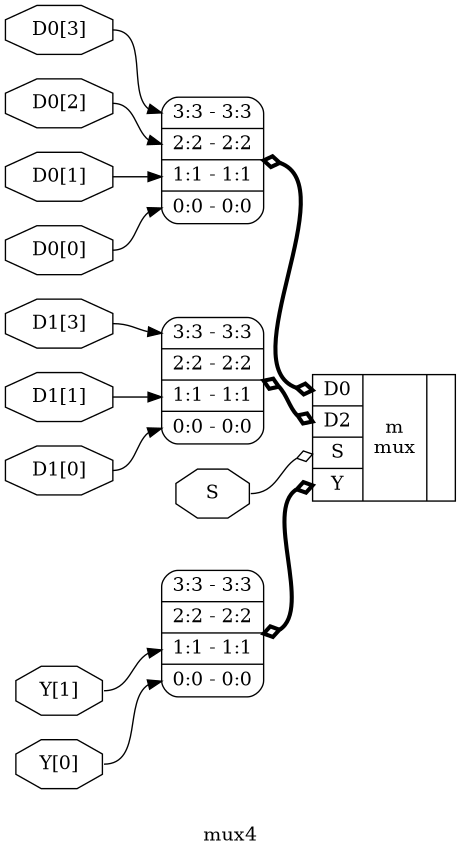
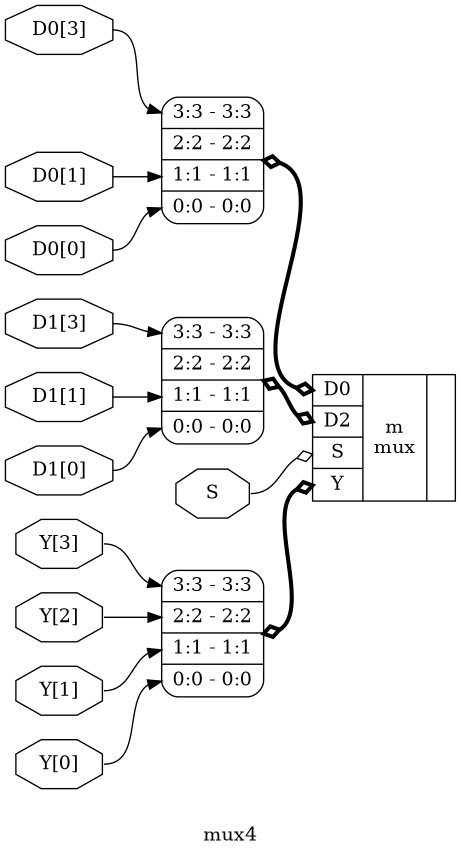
(59, 103) -> none
none -> (59, 544)
none -> (59, 617)
